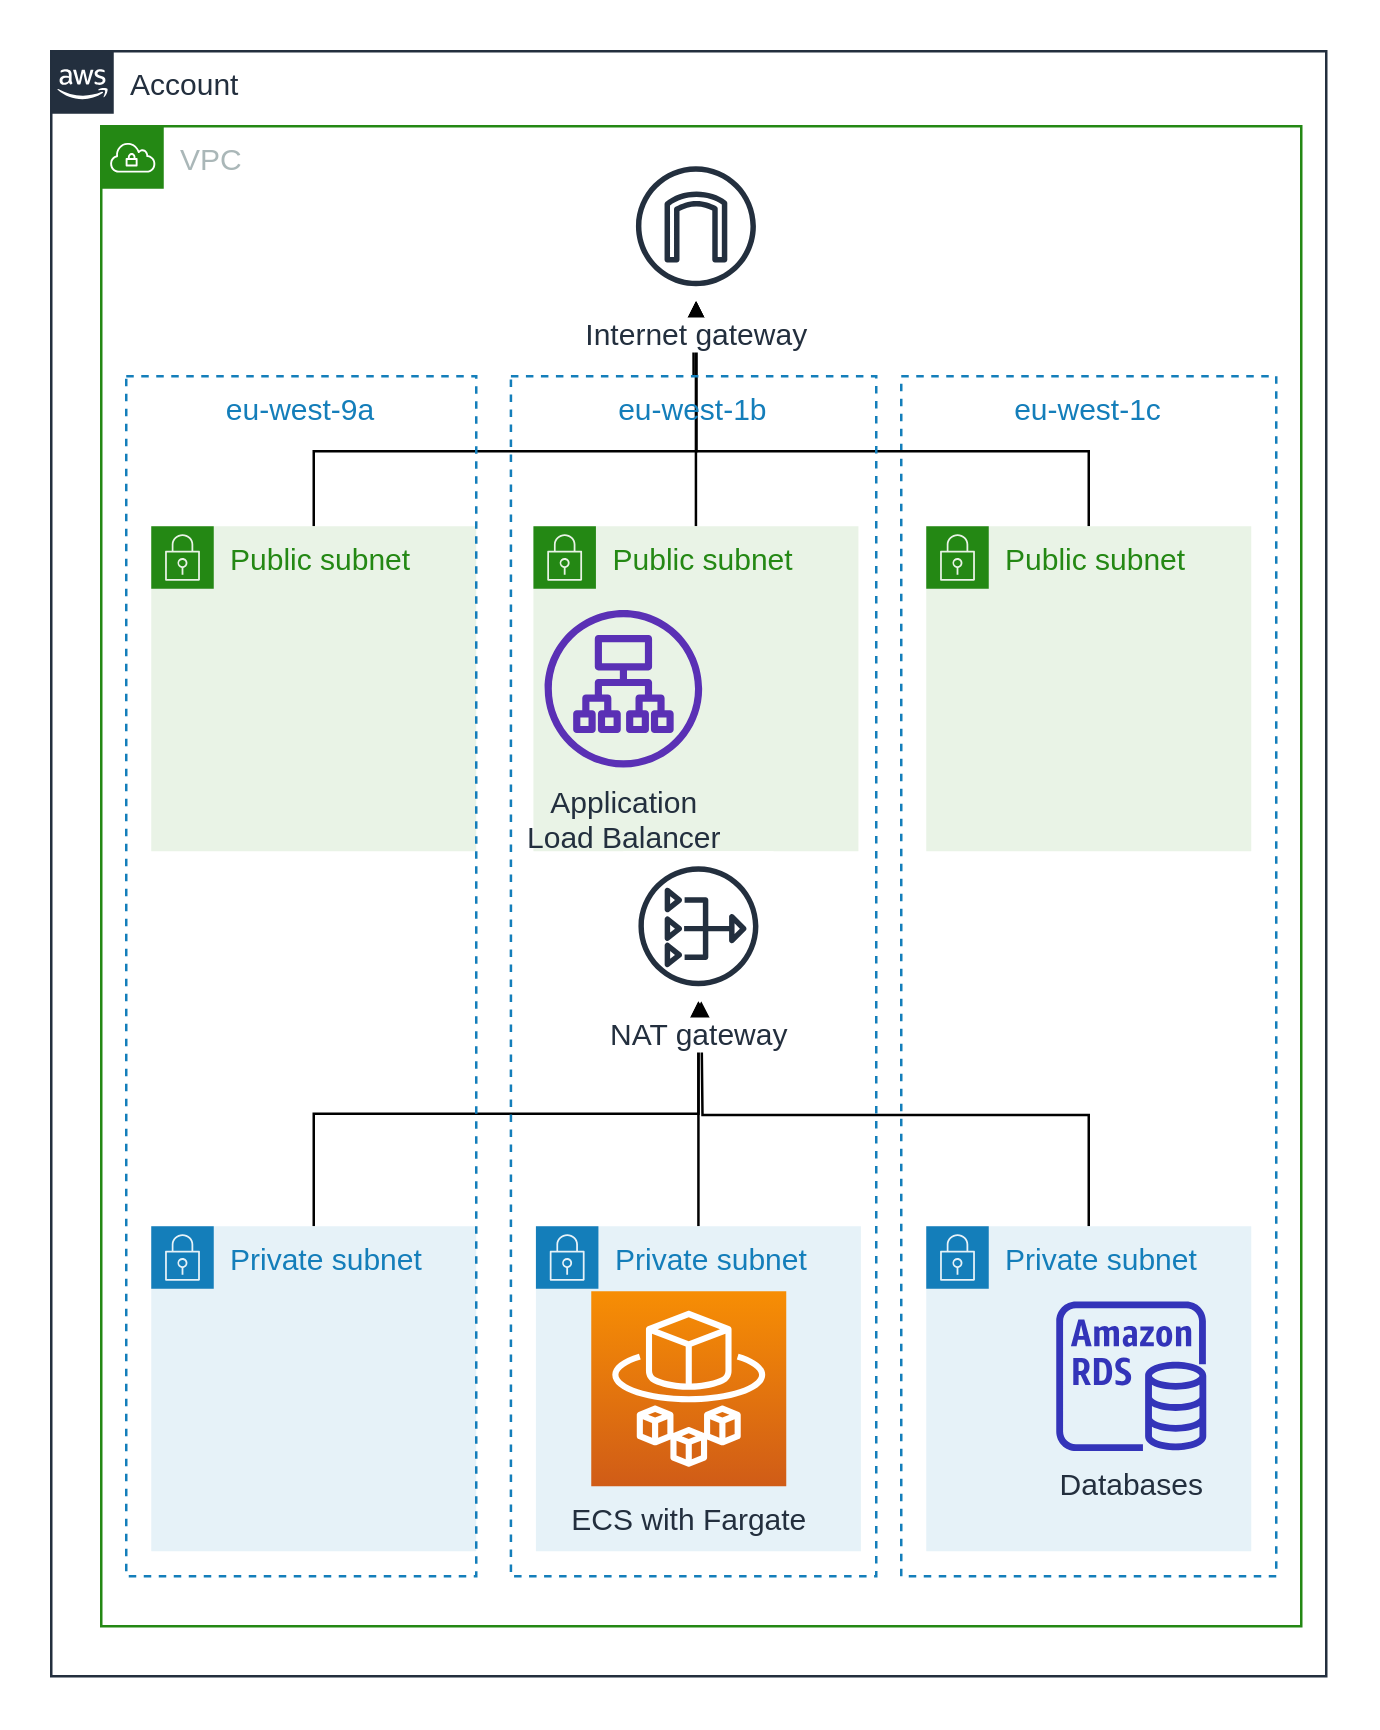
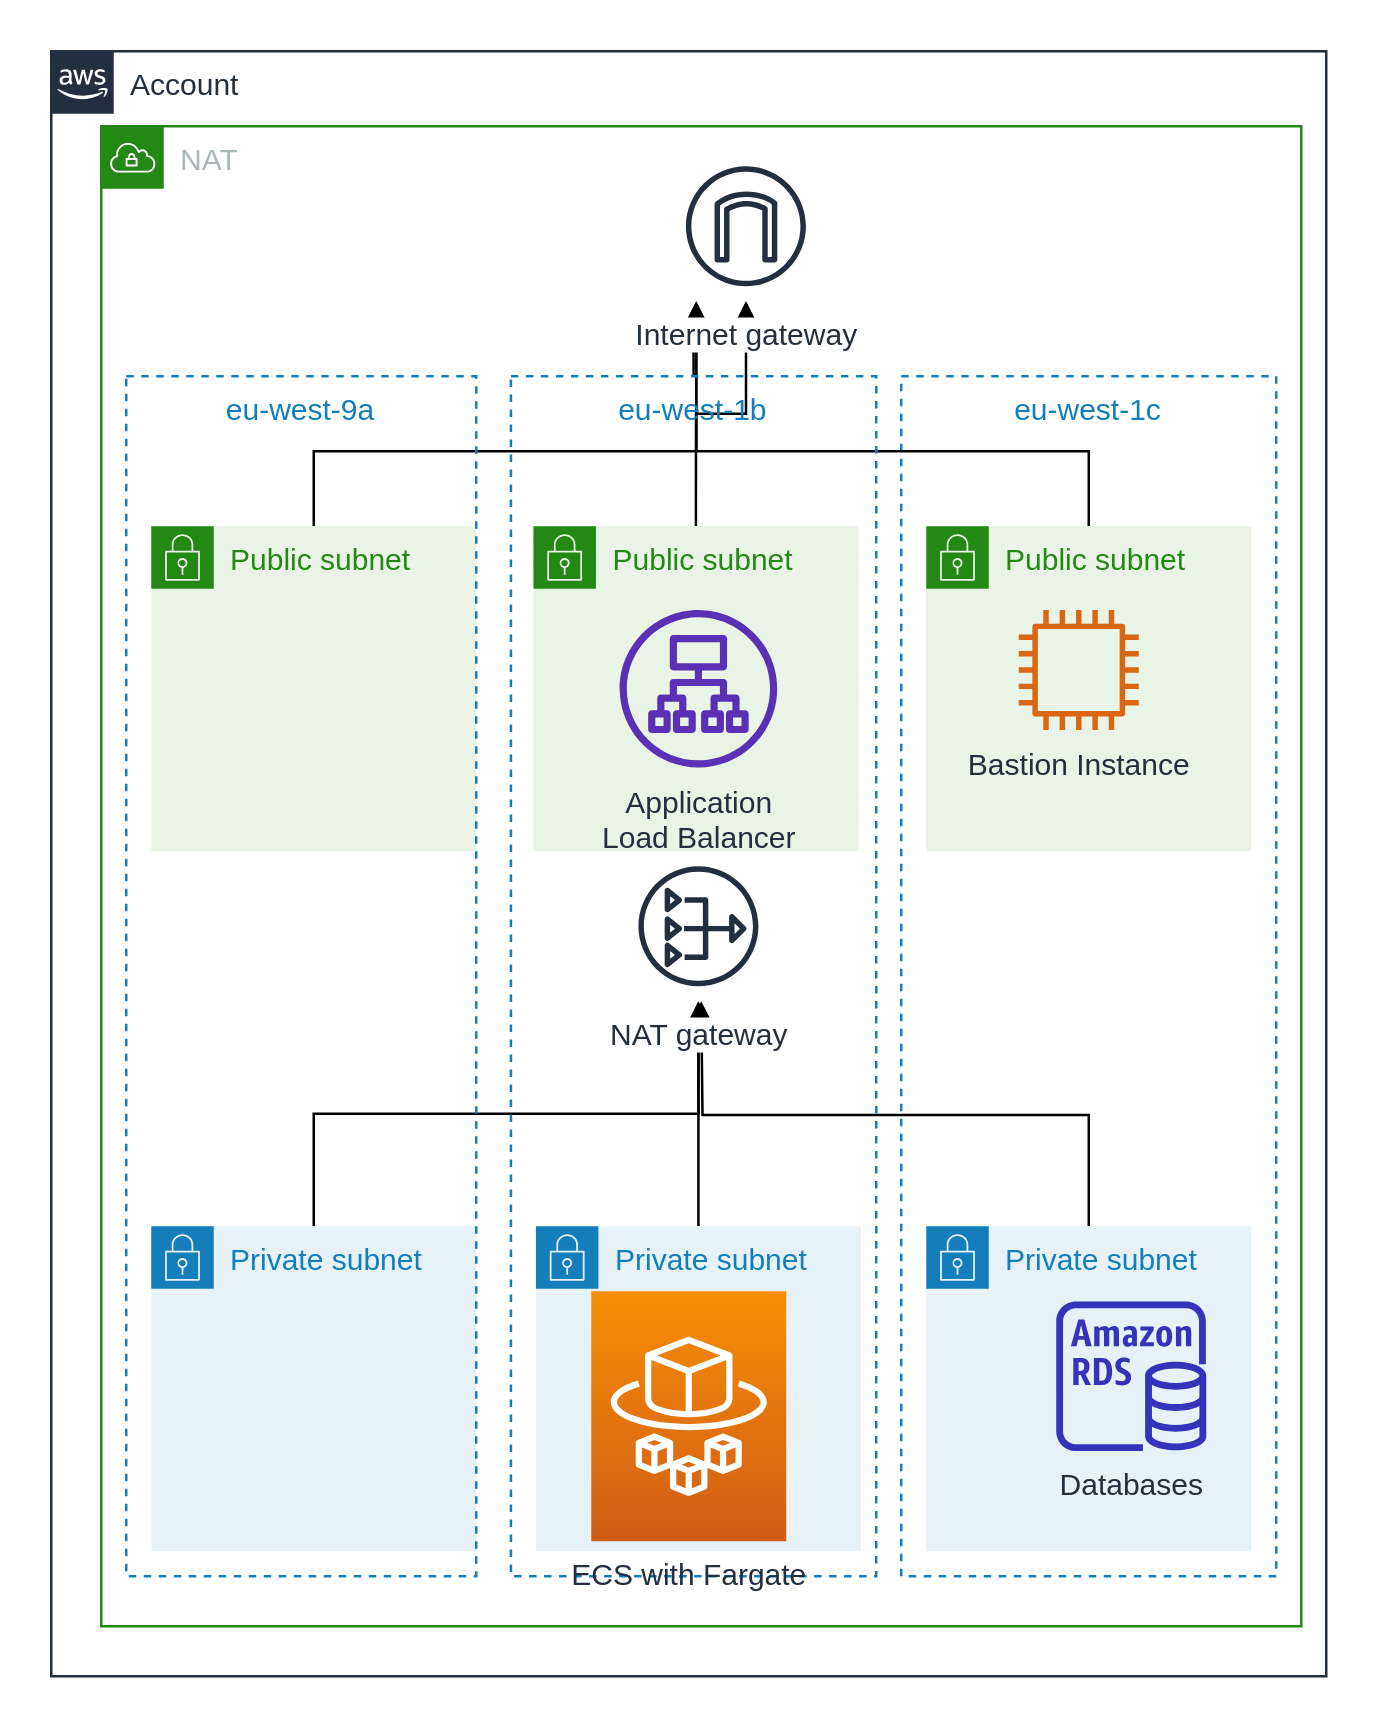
(206, 162) -> (206, 162)
(696, 226) -> (746, 226)
none -> (1079, 670)
(623, 689) -> (698, 689)
(689, 1389) -> (689, 1416)
